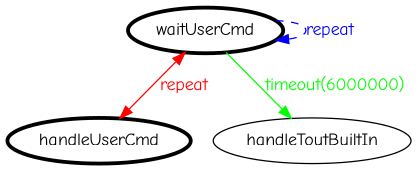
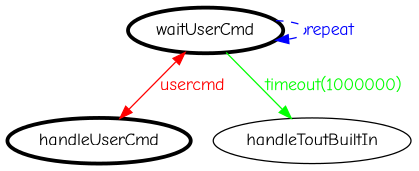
(184, 86) -> (193, 86)
(335, 86) -> (334, 86)
